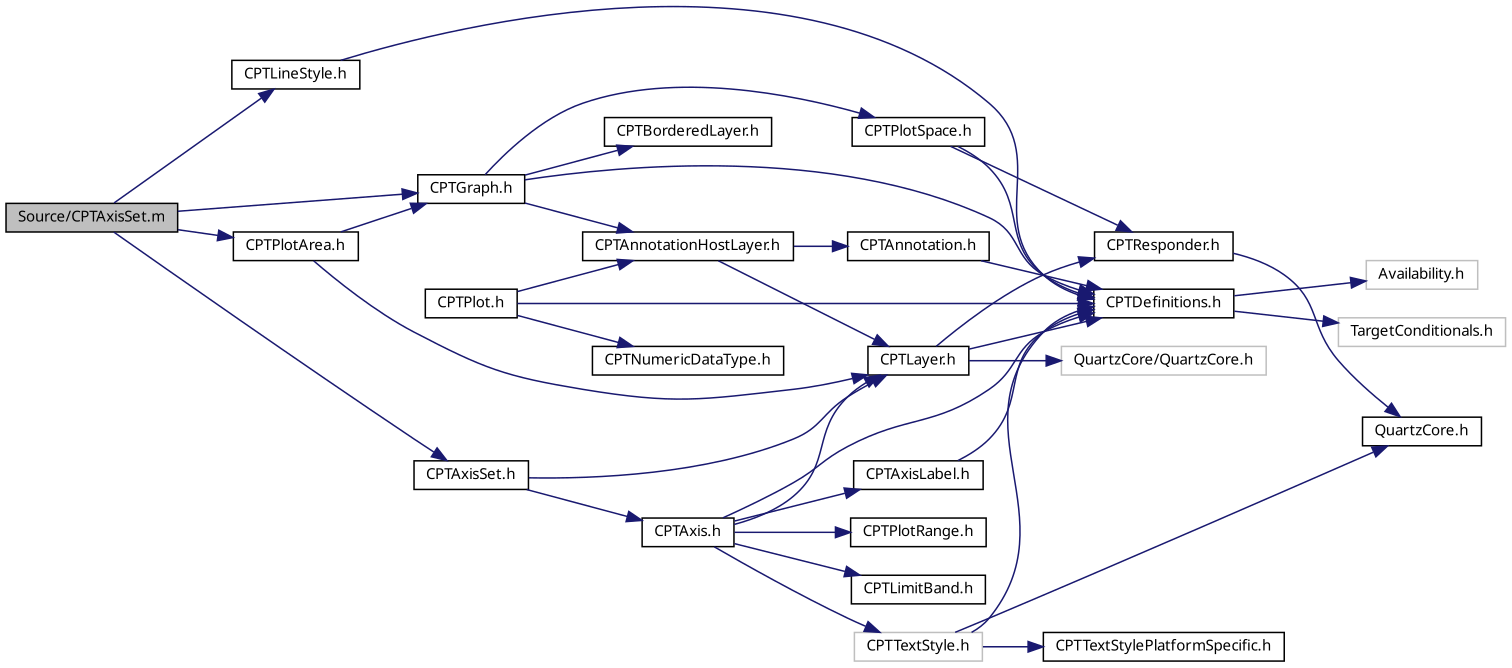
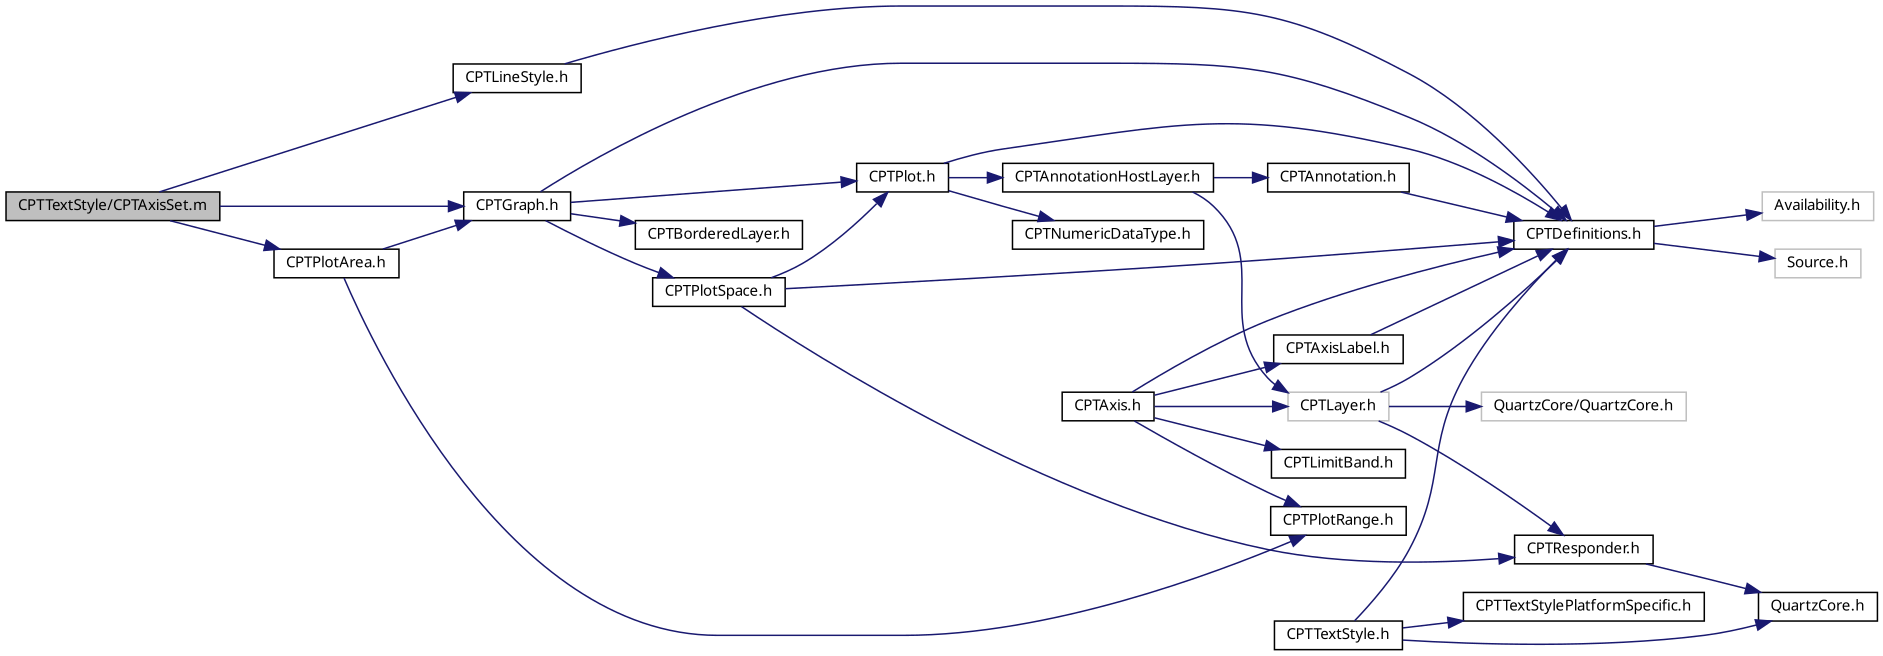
(571, 215) -> (706, 192)
(92, 218) -> (113, 206)
none -> (828, 246)
(1422, 332) -> (1818, 263)
(918, 361) -> (1338, 406)
(568, 387) -> (739, 635)
(471, 475) -> none
(789, 588) -> none
(918, 647) -> (1338, 635)
